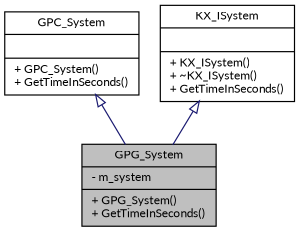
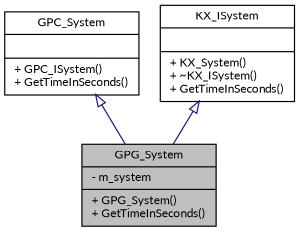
(210, 63) -> (208, 63)
(57, 69) -> (59, 69)
